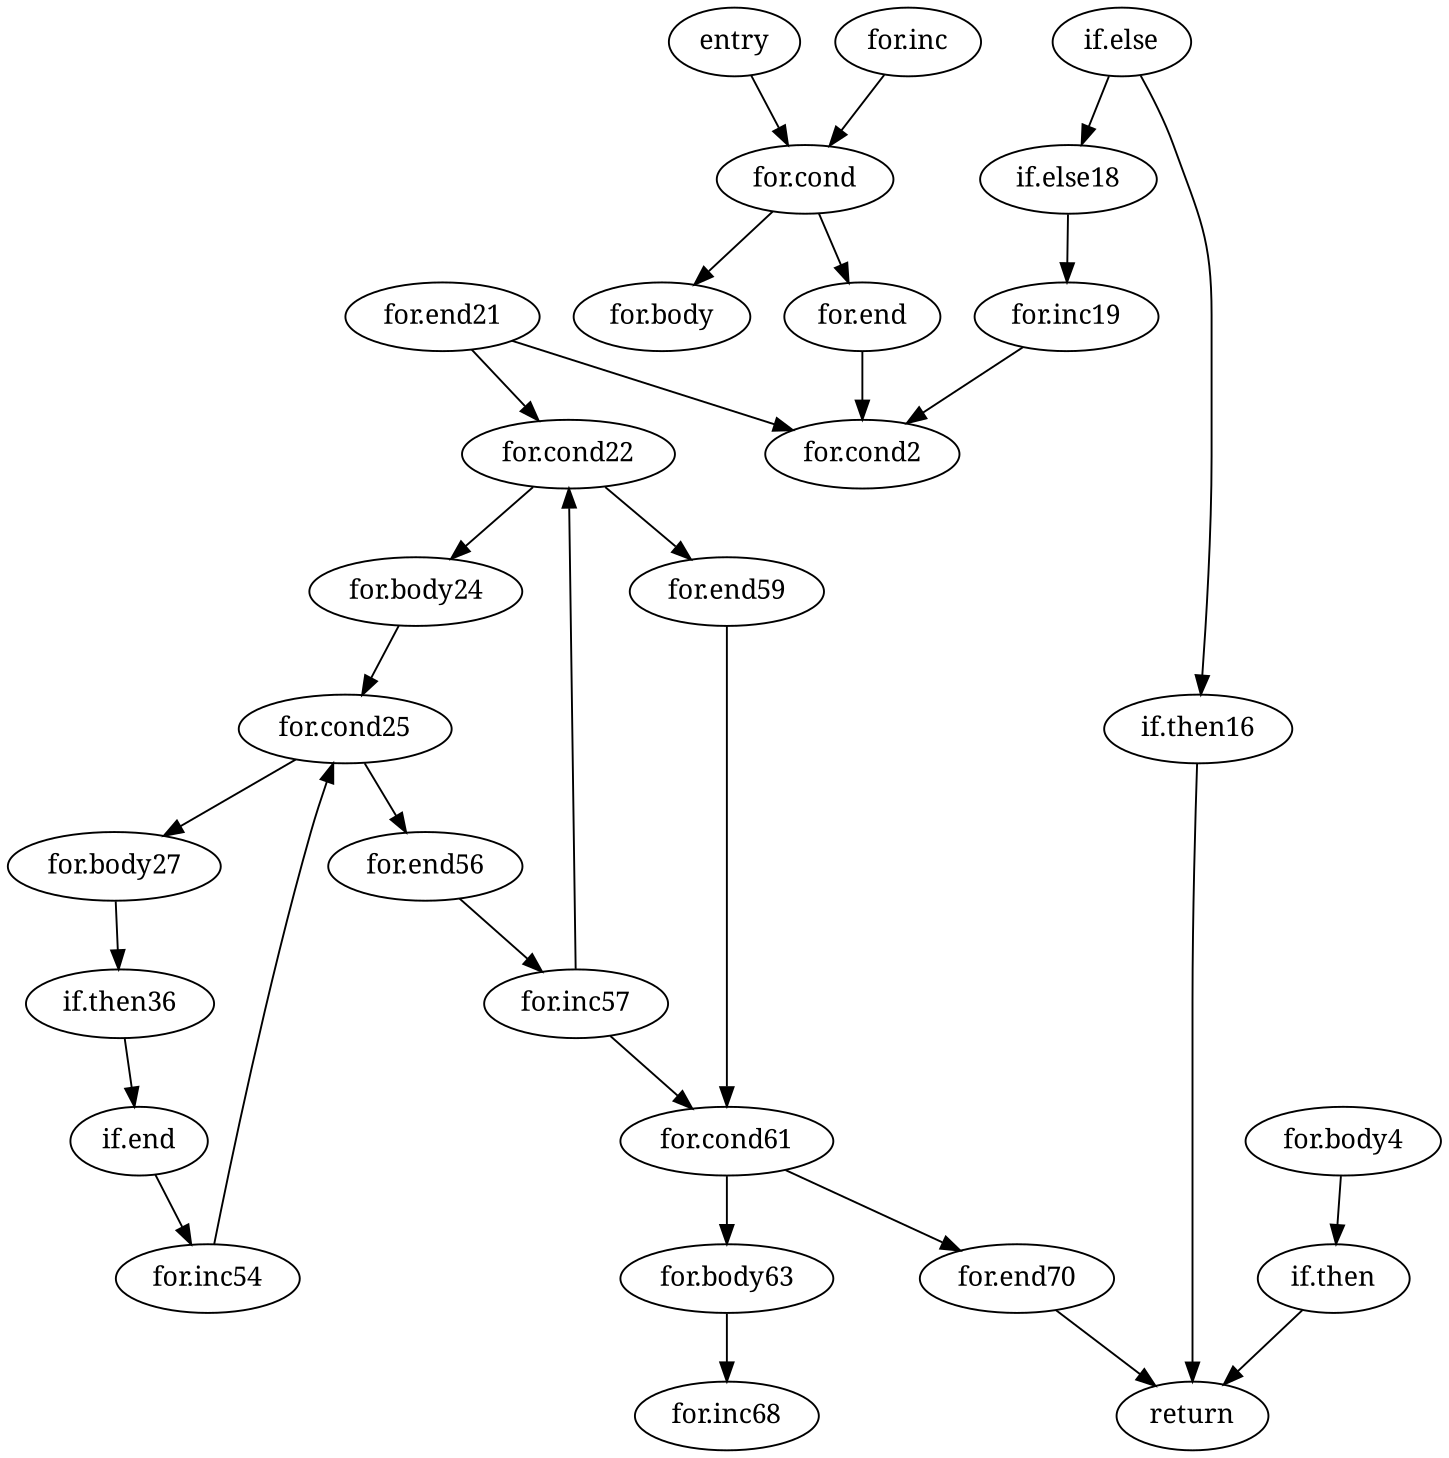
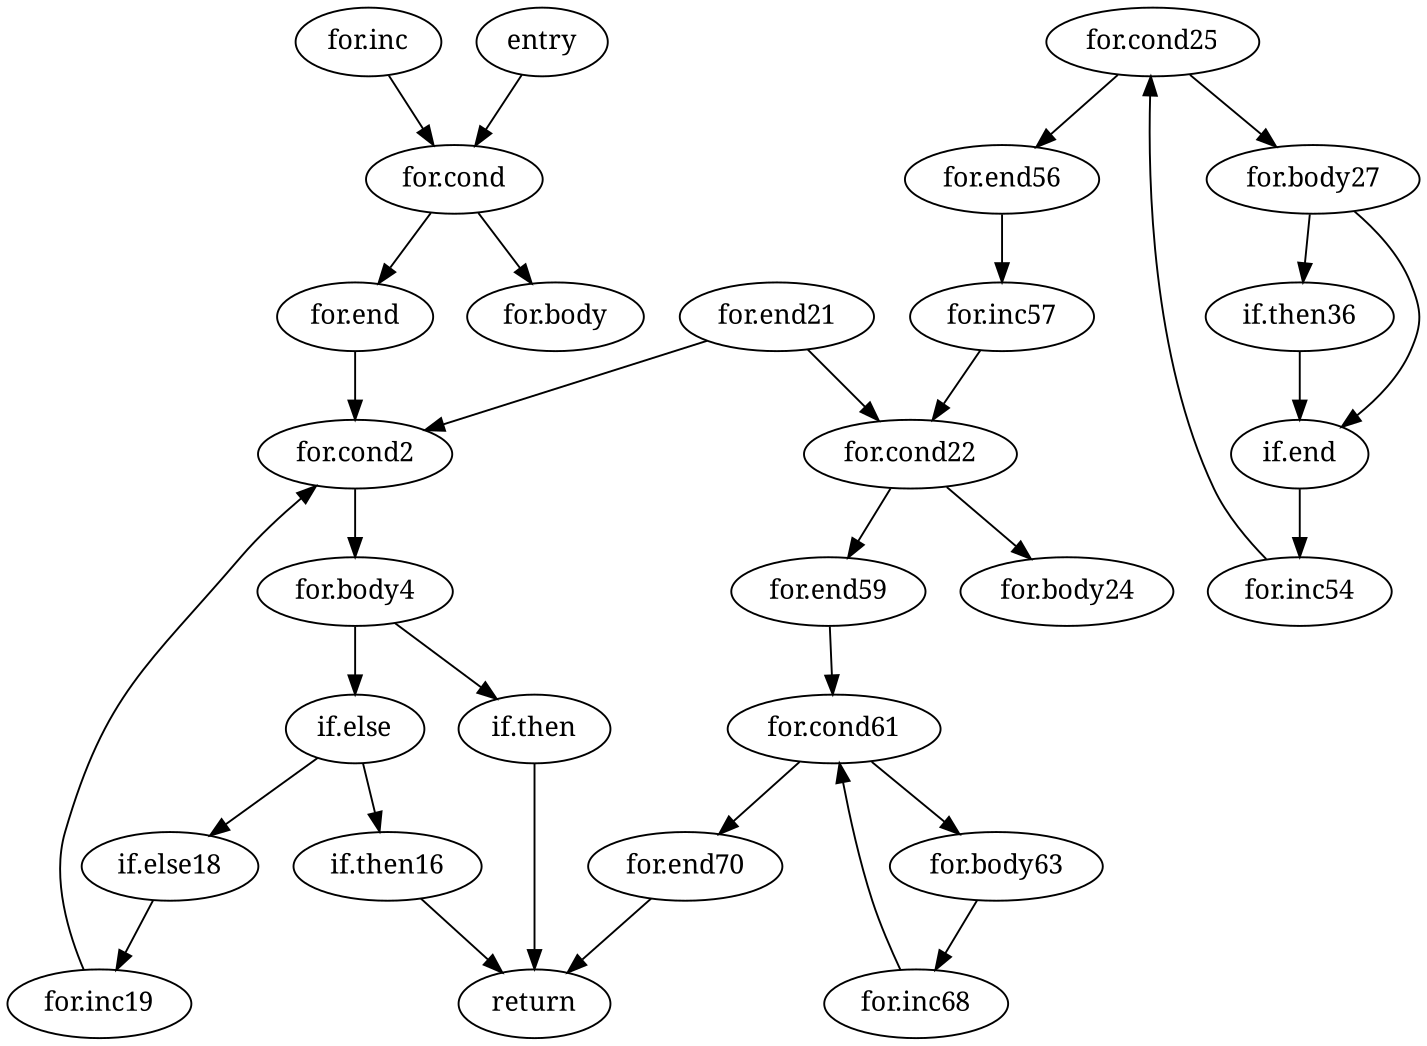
none -> (1419, 313)
none -> (355, 514)
none -> (355, 651)
(385, 652) -> none
(644, 1066) -> (865, 878)
